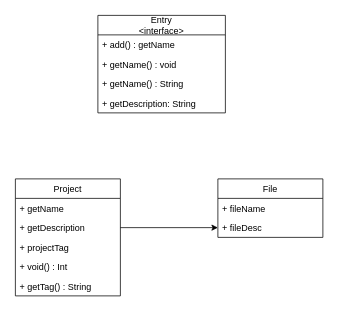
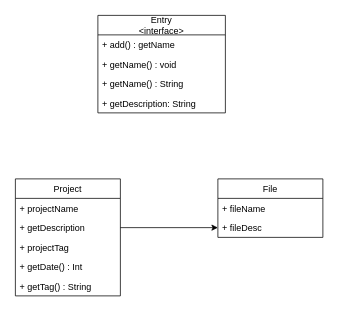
(41, 209) -> (51, 209)
(49, 267) -> (58, 267)
